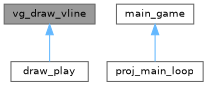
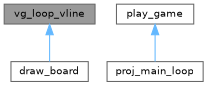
(50, 14) -> (50, 14)
(155, 14) -> (155, 14)
(50, 72) -> (50, 72)
